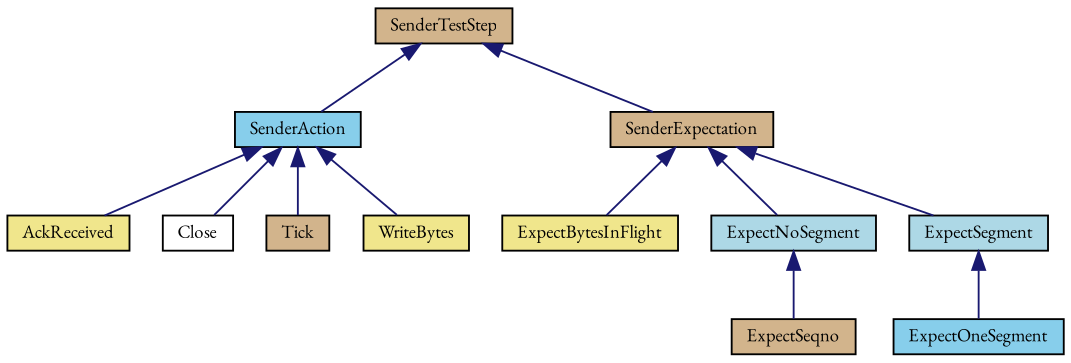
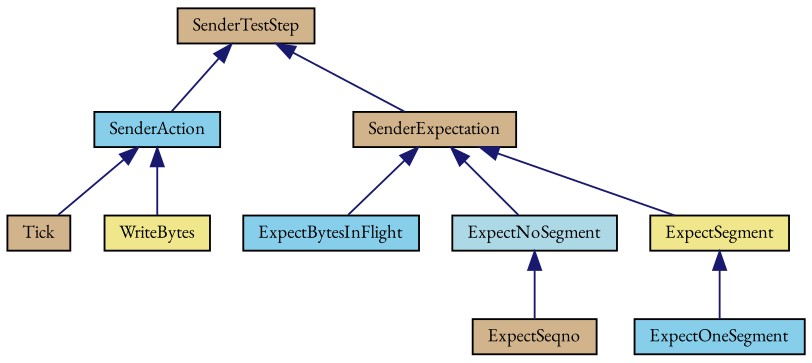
(68, 233) -> none
(198, 233) -> none
(590, 233) -> (331, 233)
(979, 233) -> (720, 233)
